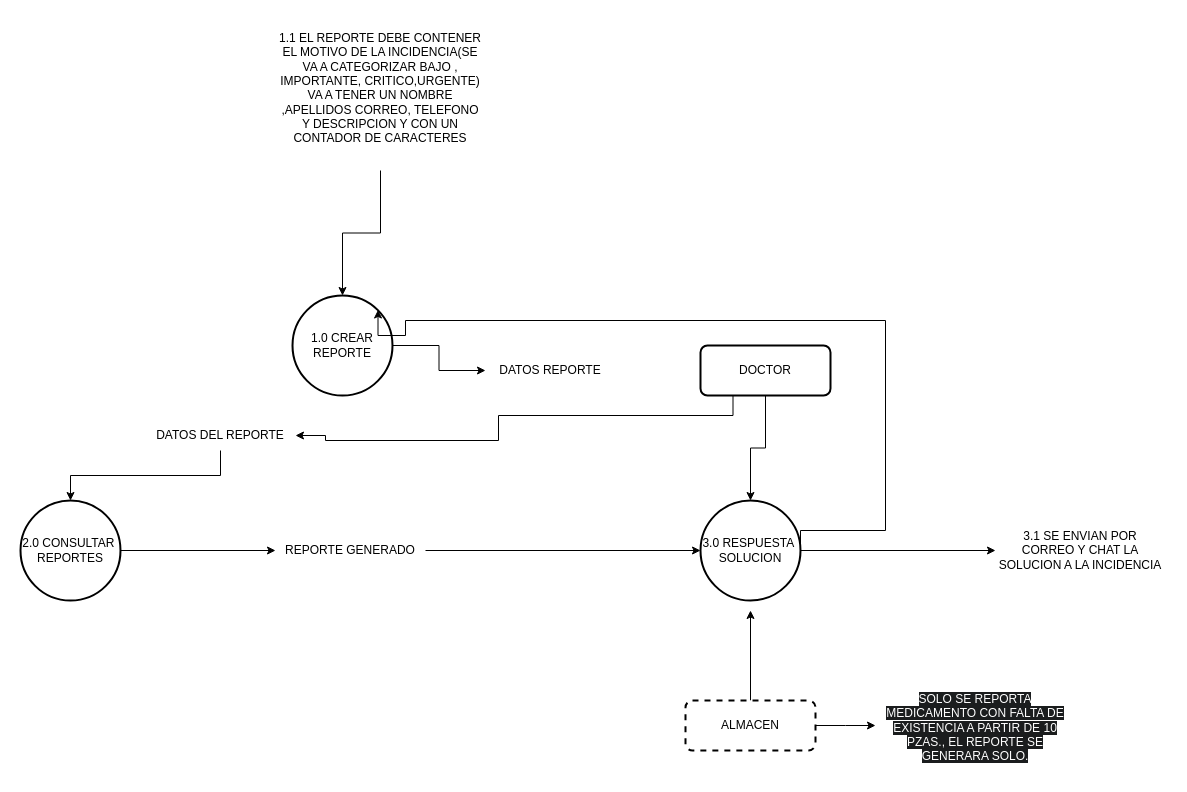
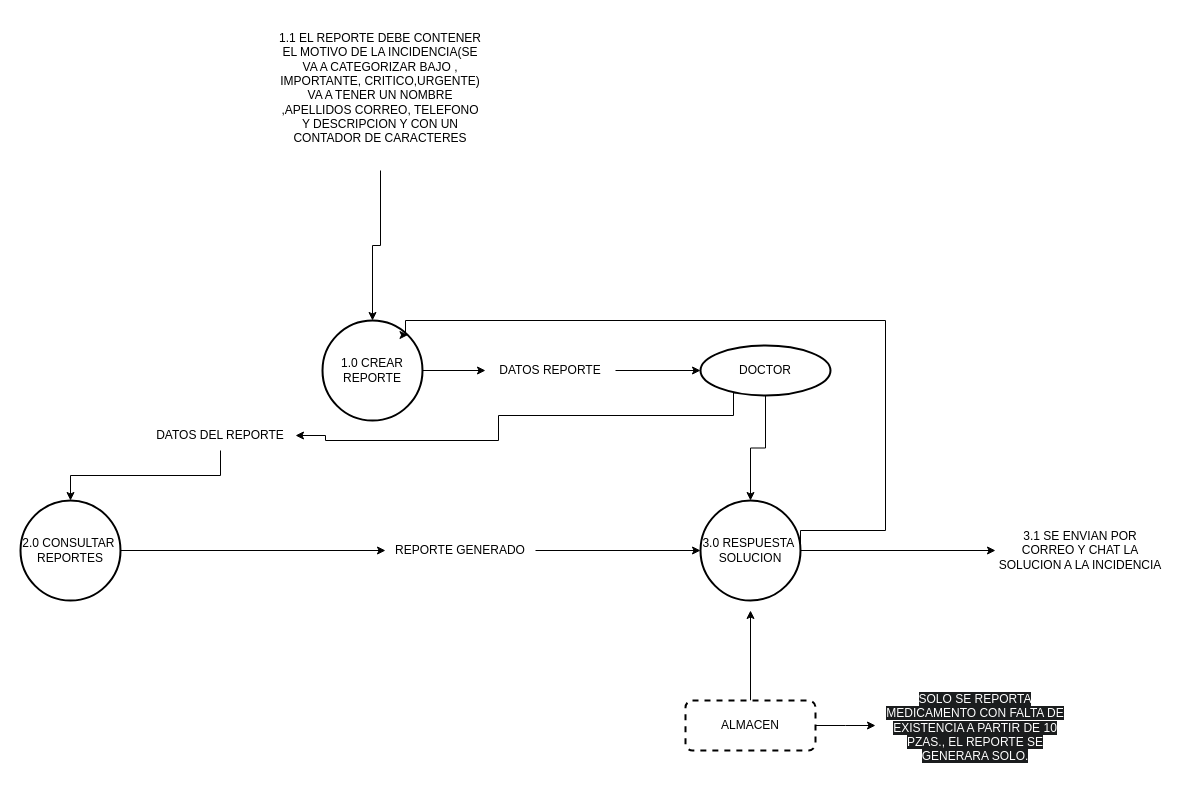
(343, 346) -> (373, 371)
none -> (655, 371)
(766, 371) -> (766, 371)
(351, 551) -> (461, 551)
